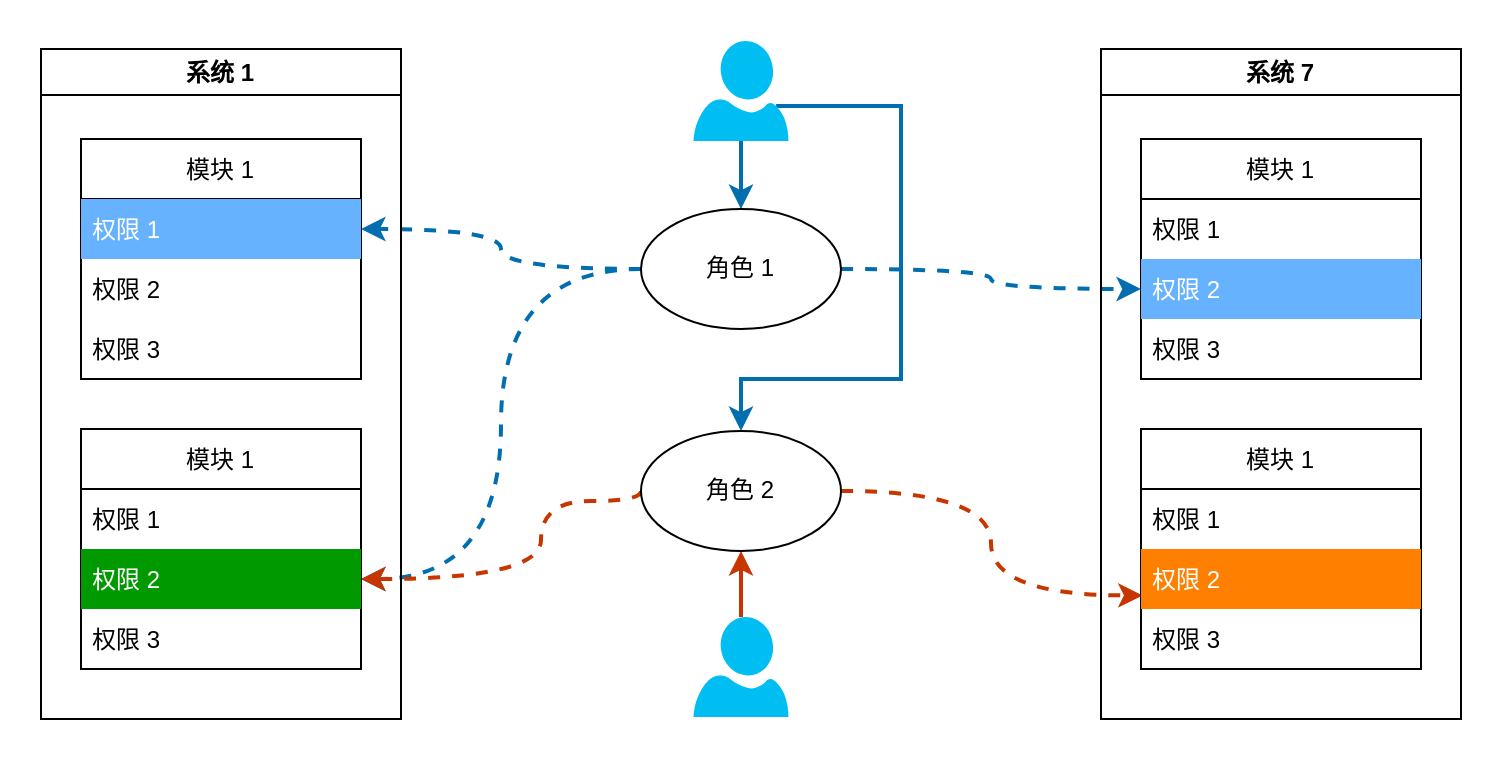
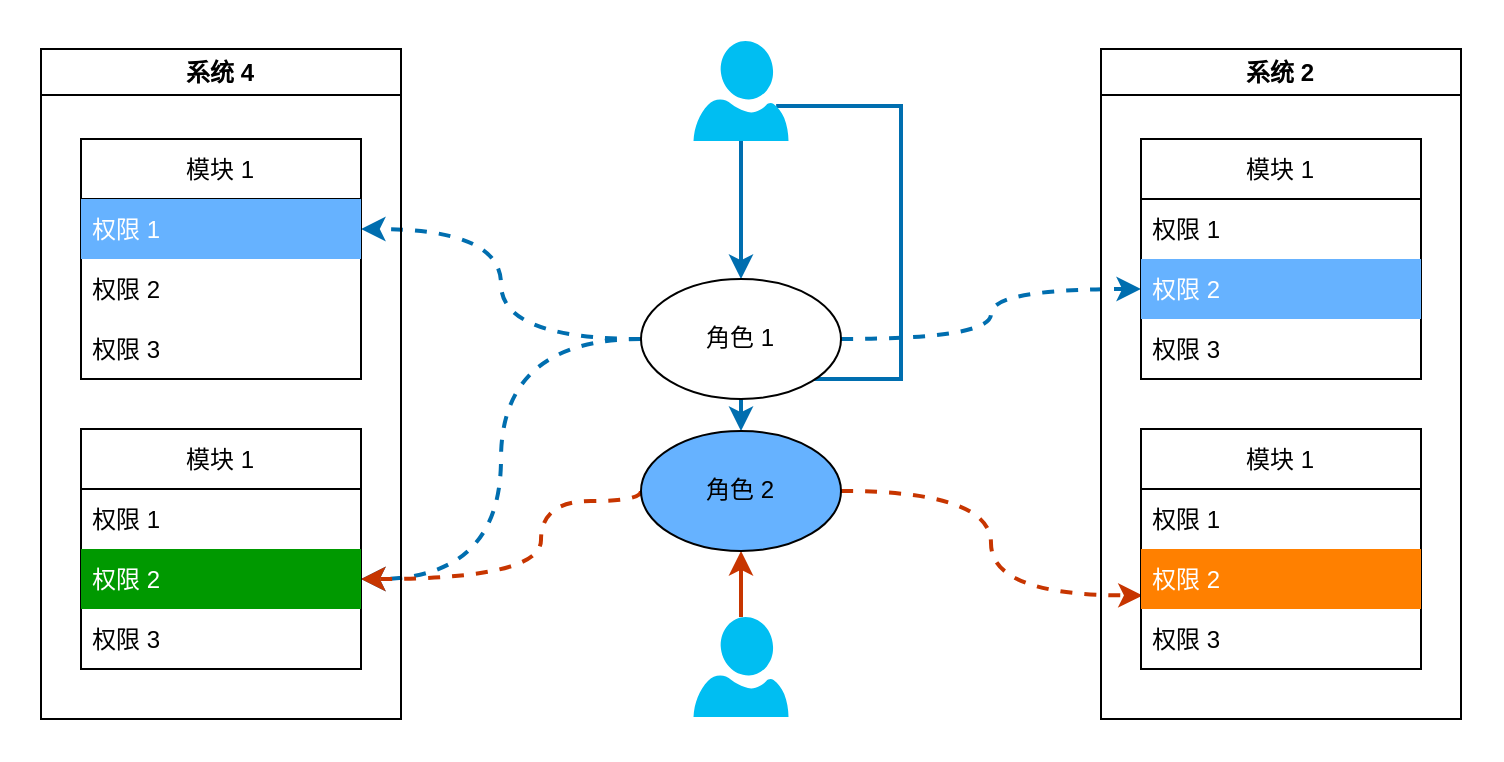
(220, 73) -> (220, 73)
(1280, 73) -> (1280, 73)
(741, 269) -> (741, 339)
(741, 491) -> (741, 491)
